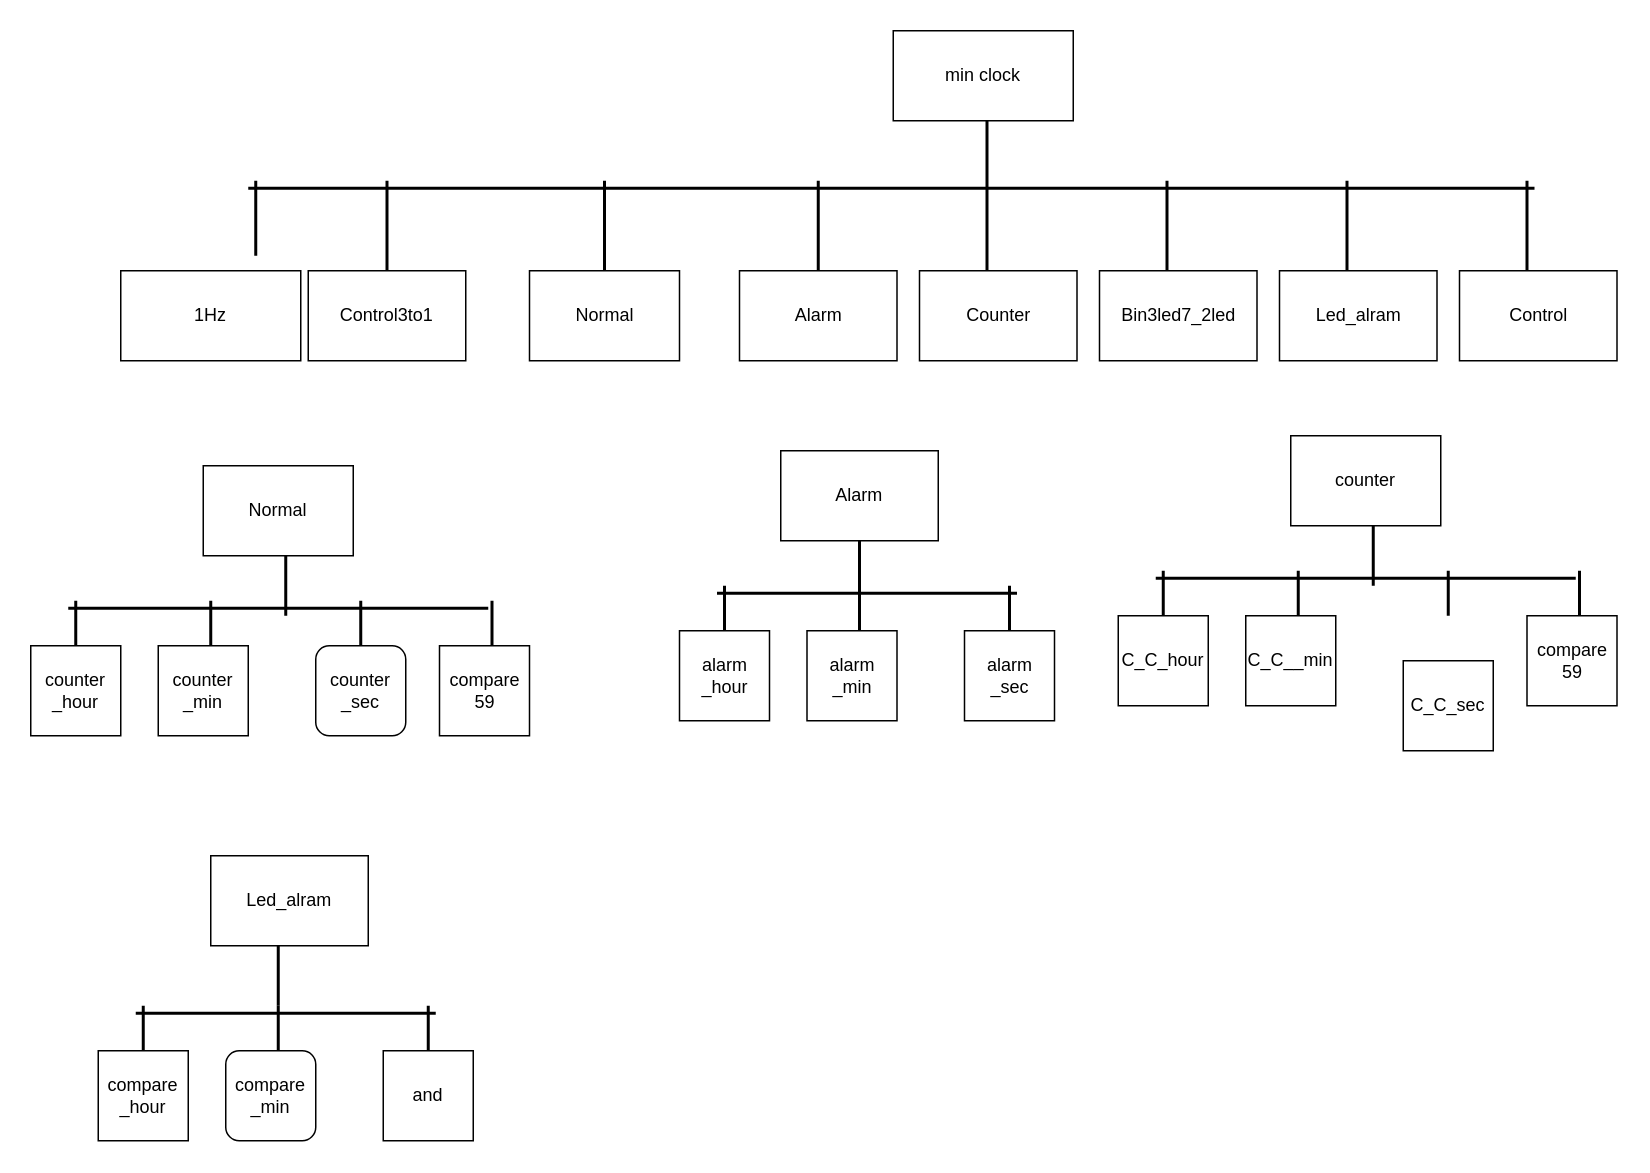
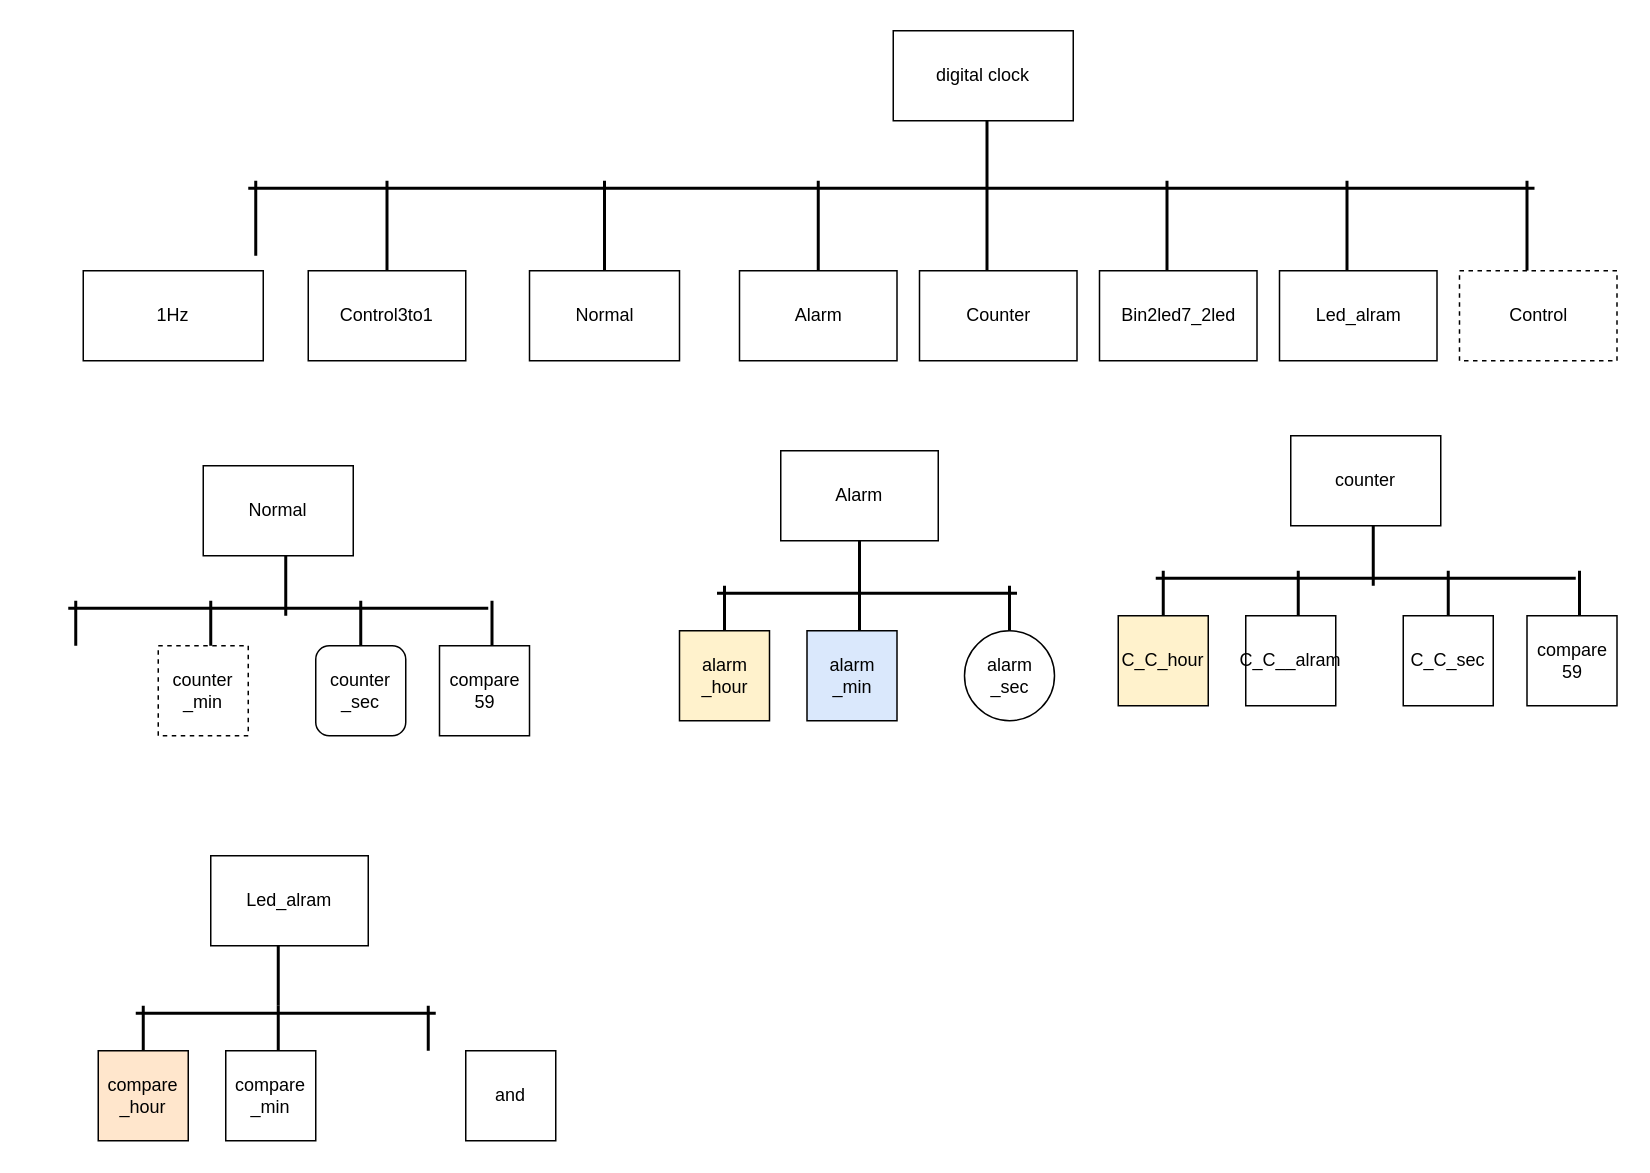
(983, 76) -> (983, 76)
(211, 316) -> (173, 316)
(1179, 316) -> (1179, 316)
(1538, 316) -> (1538, 316)
(1163, 661) -> (1163, 661)
(1291, 661) -> (1291, 661)
(725, 676) -> (725, 676)
(852, 676) -> (852, 676)
(1010, 676) -> (1010, 676)
(76, 691) -> none
(203, 691) -> (203, 691)
(1448, 706) -> (1448, 661)
(143, 1096) -> (143, 1096)
(271, 1096) -> (271, 1096)
(428, 1096) -> (511, 1096)
